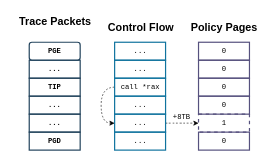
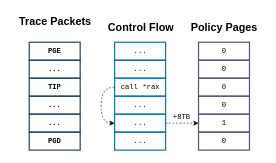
(55, 51) -> (55, 51)
(224, 123) -> (224, 123)
